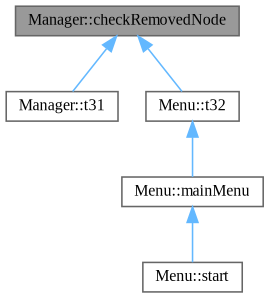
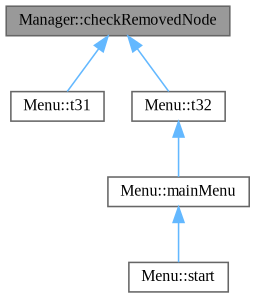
(62, 106) -> (57, 106)
